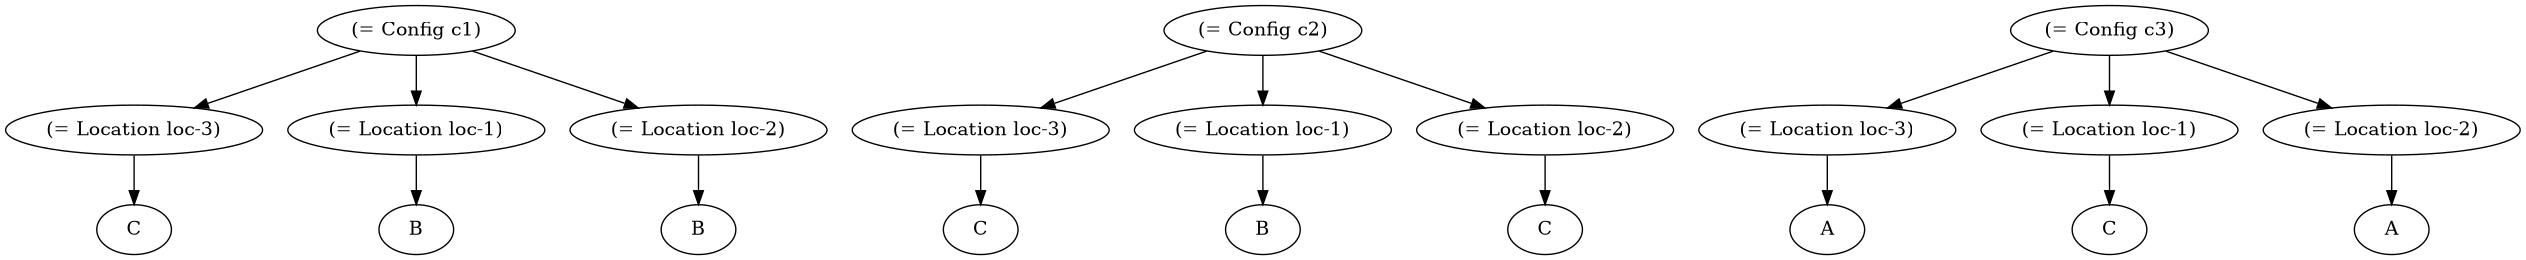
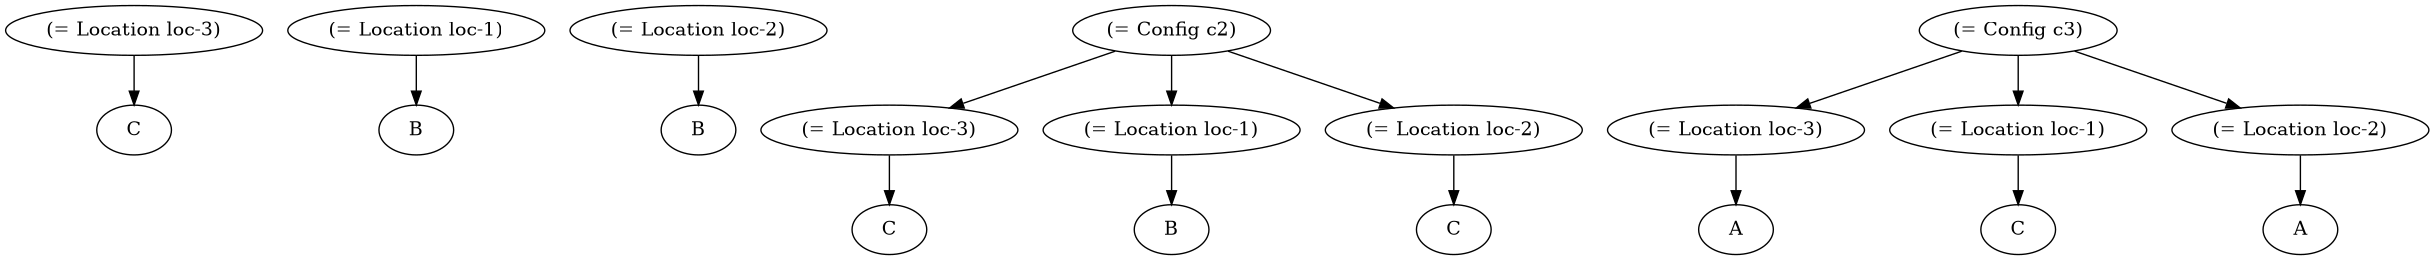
(416, 30) -> none
